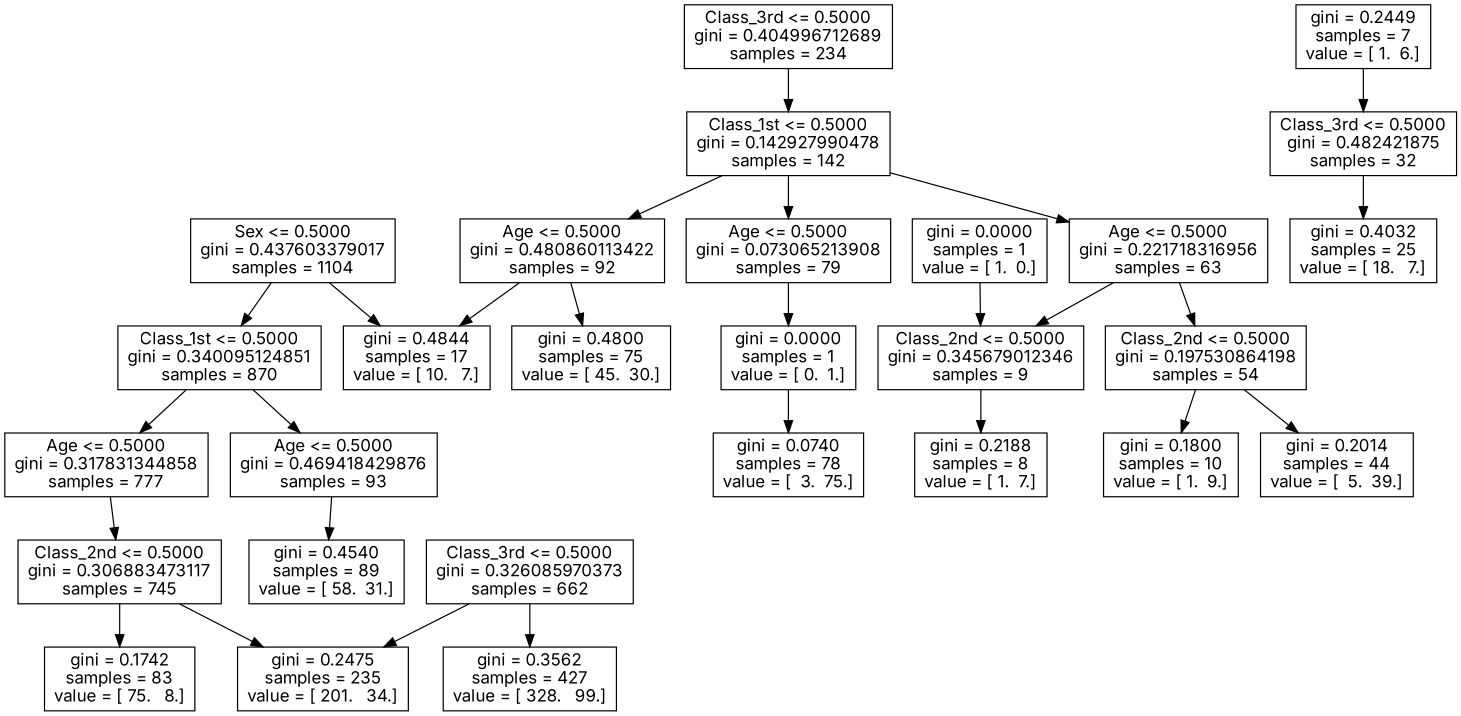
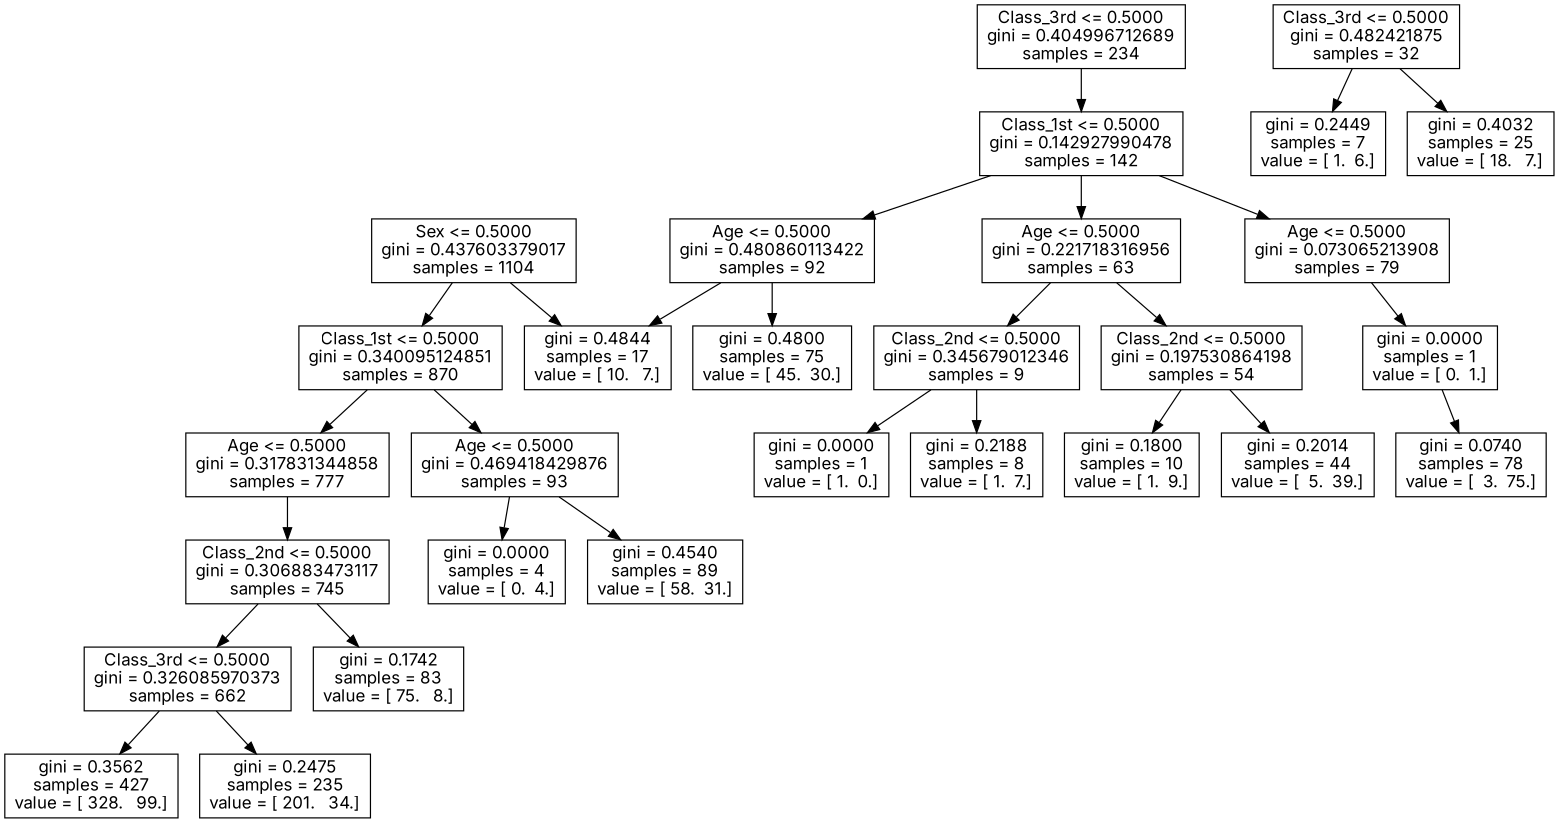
(1363, 84) -> (1345, 85)
(980, 298) -> (904, 408)
none -> (497, 572)
(216, 623) -> (242, 621)
